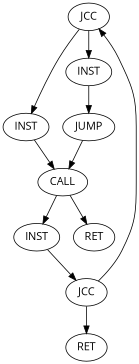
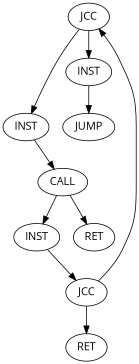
(77, 151) -> none
